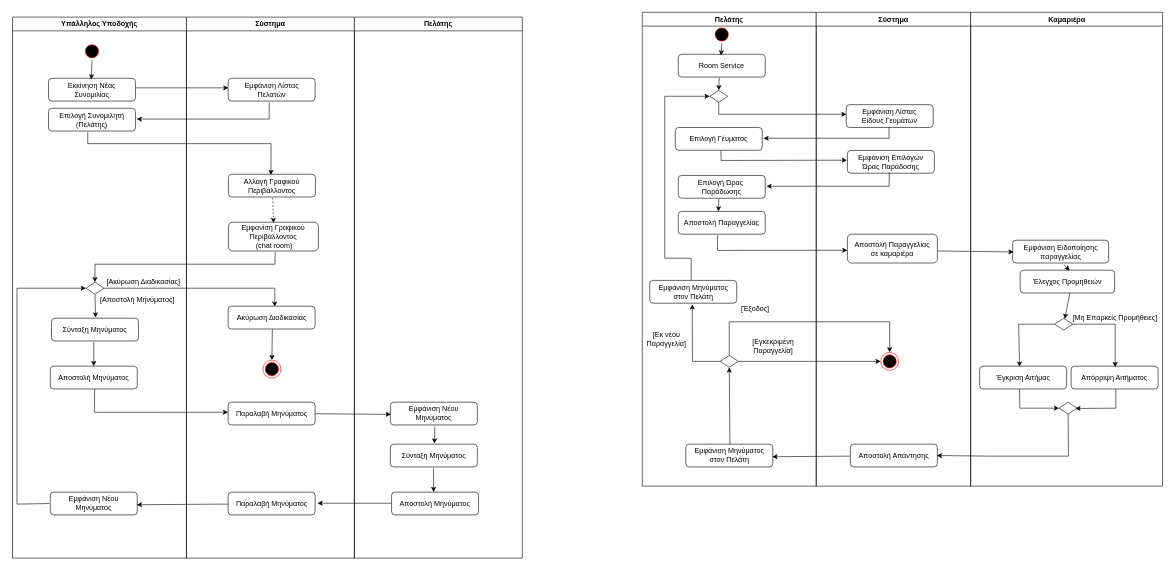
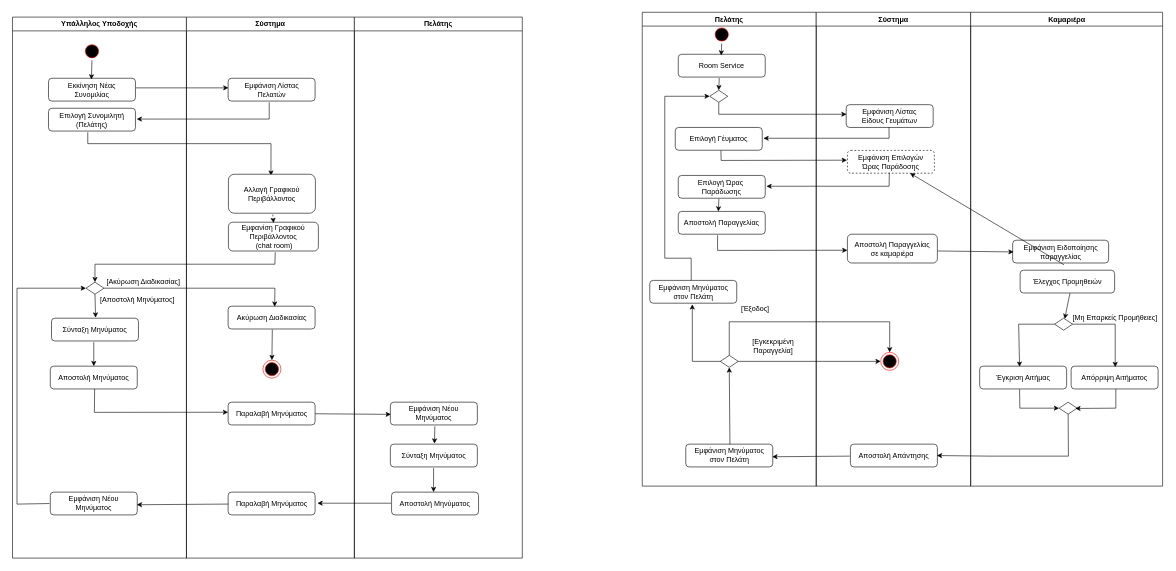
(891, 162) -> (891, 162)
(272, 186) -> (272, 194)
(1066, 266) -> (989, 220)
(666, 339) -> none
